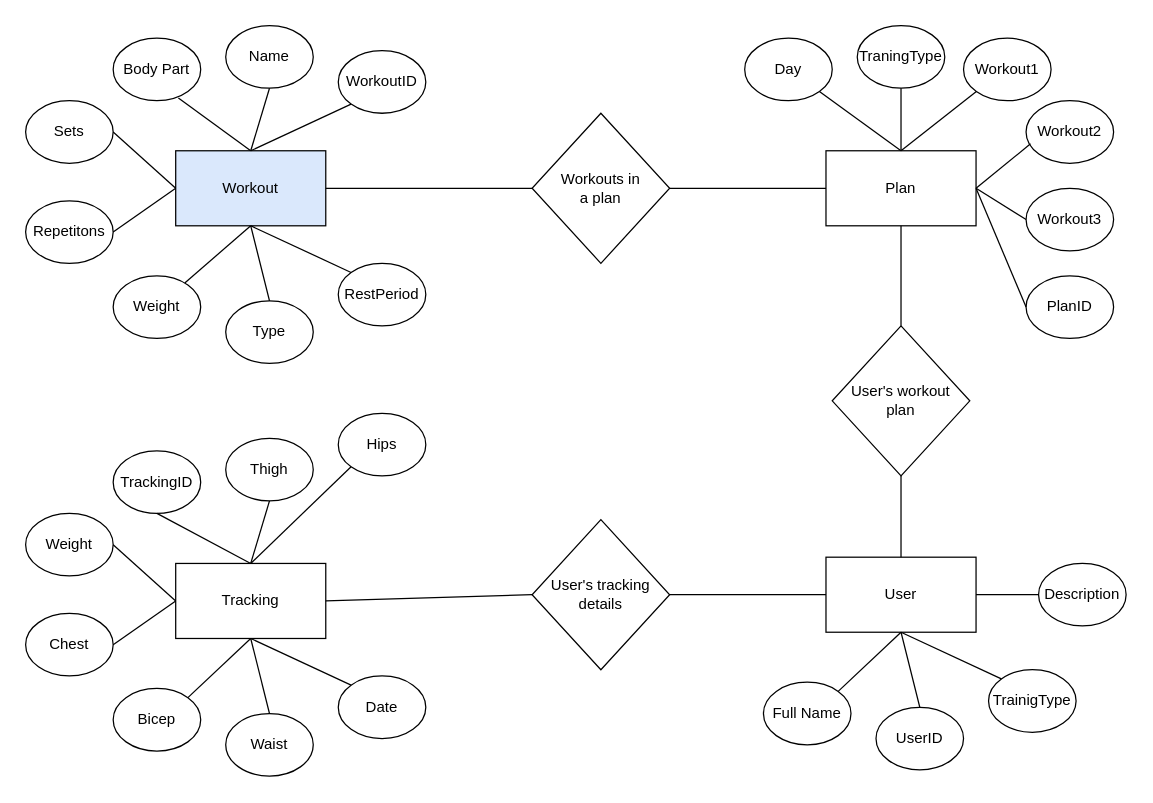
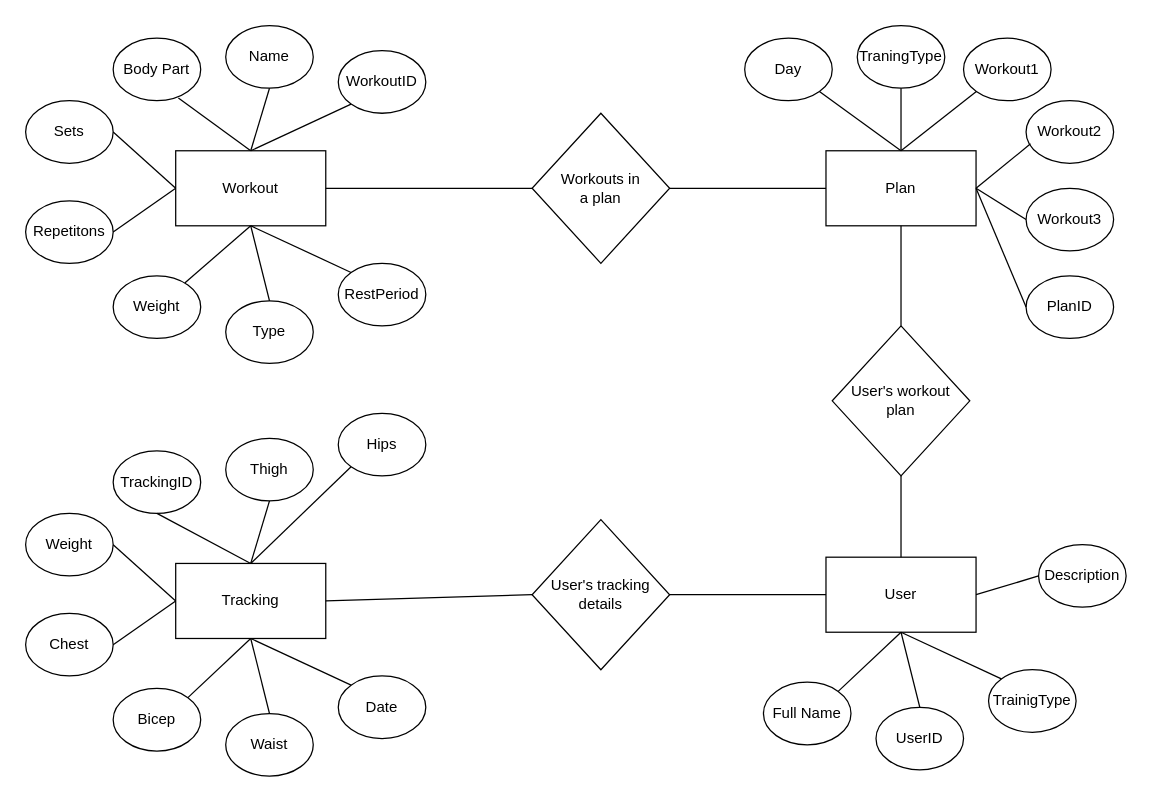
(251, 188) -> (251, 188)
(1082, 594) -> (1082, 576)
